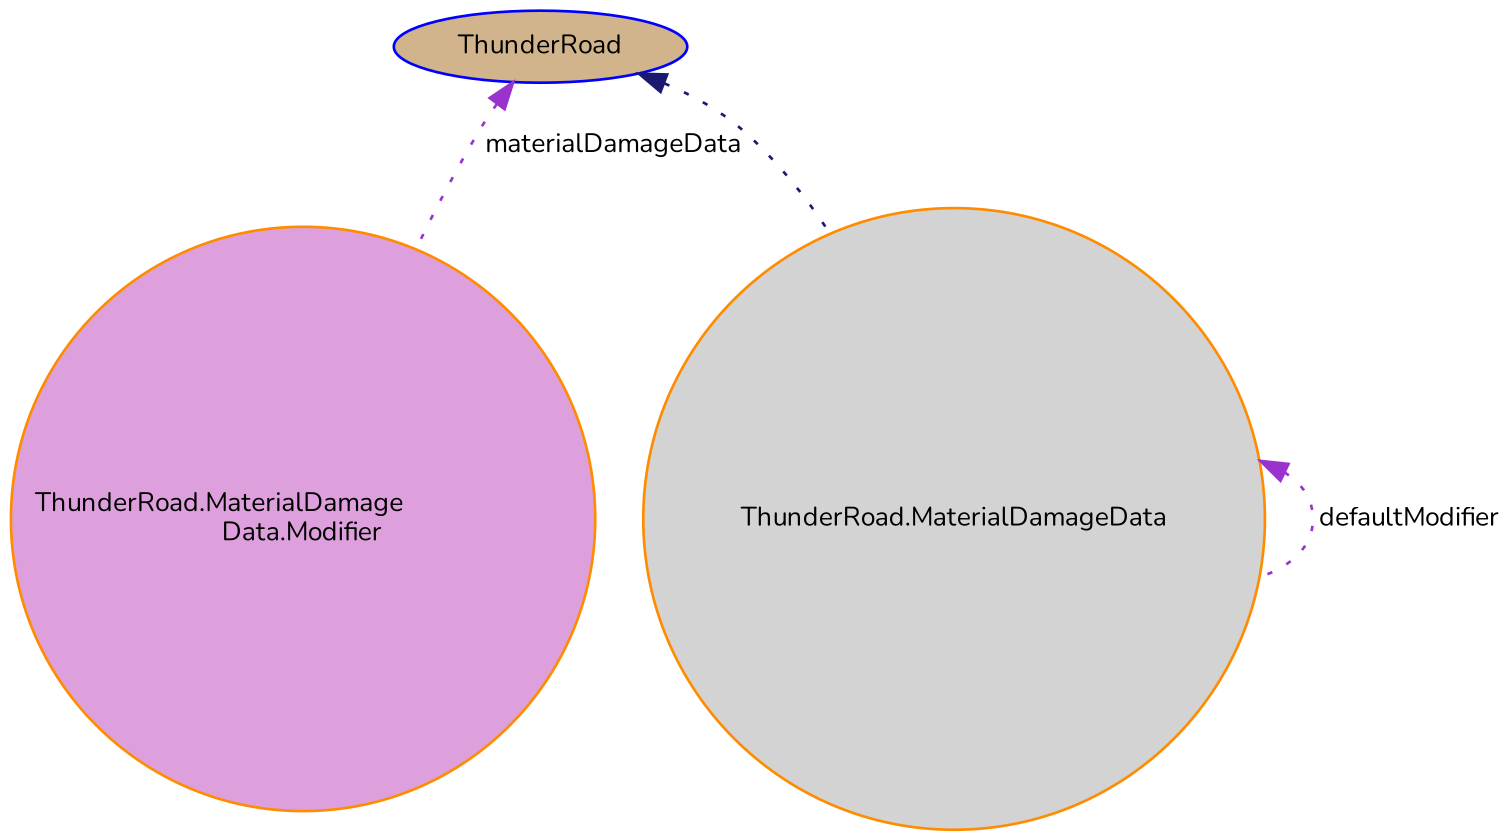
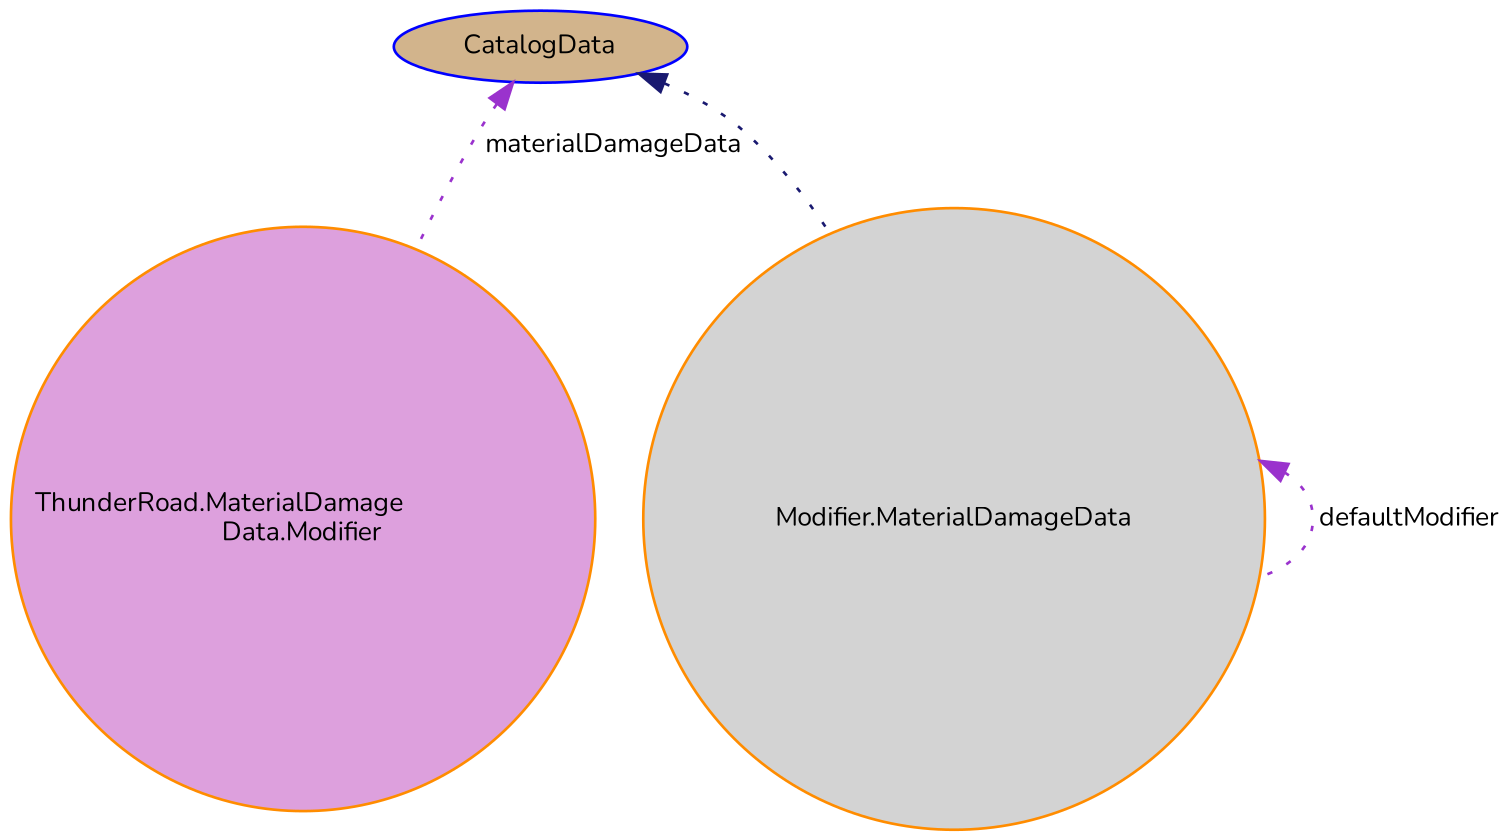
(541, 47) -> (541, 47)
(954, 519) -> (954, 519)
